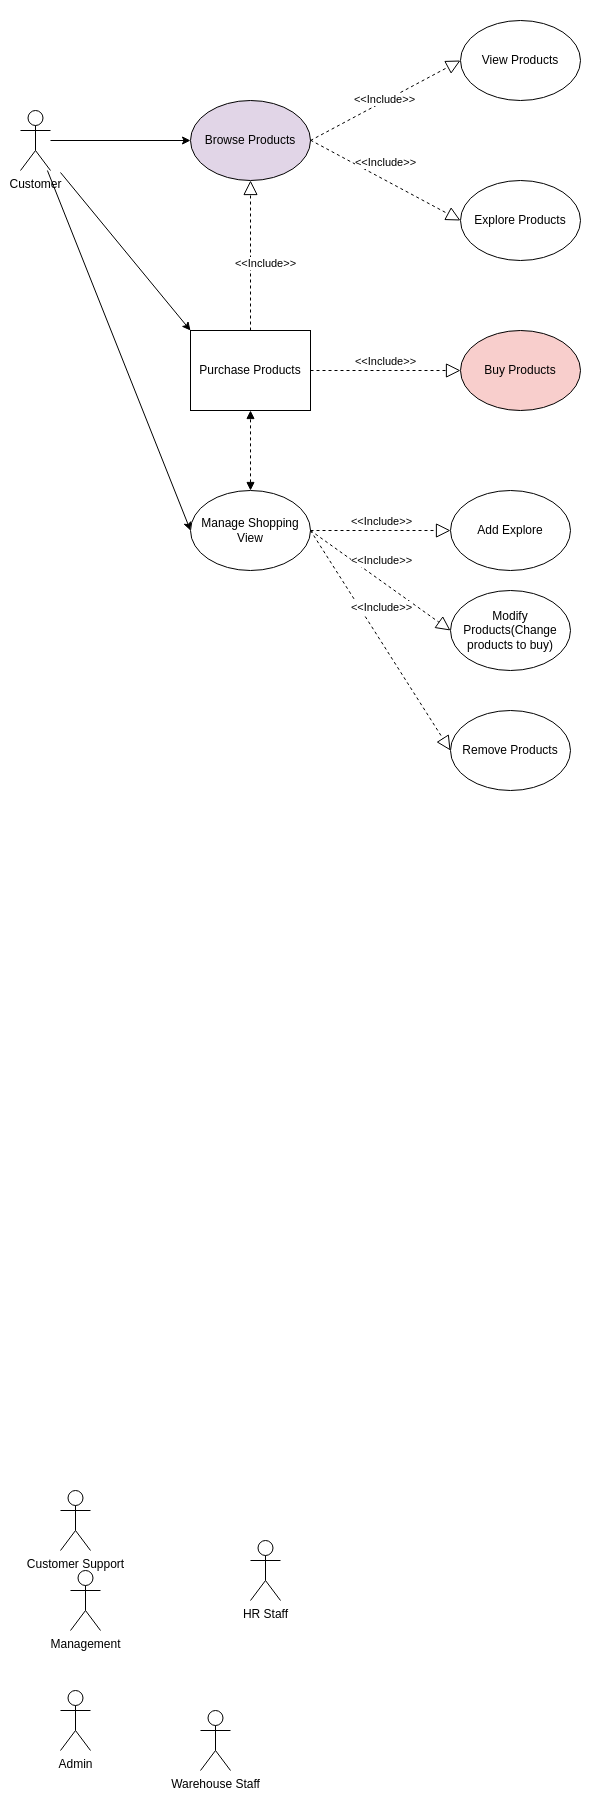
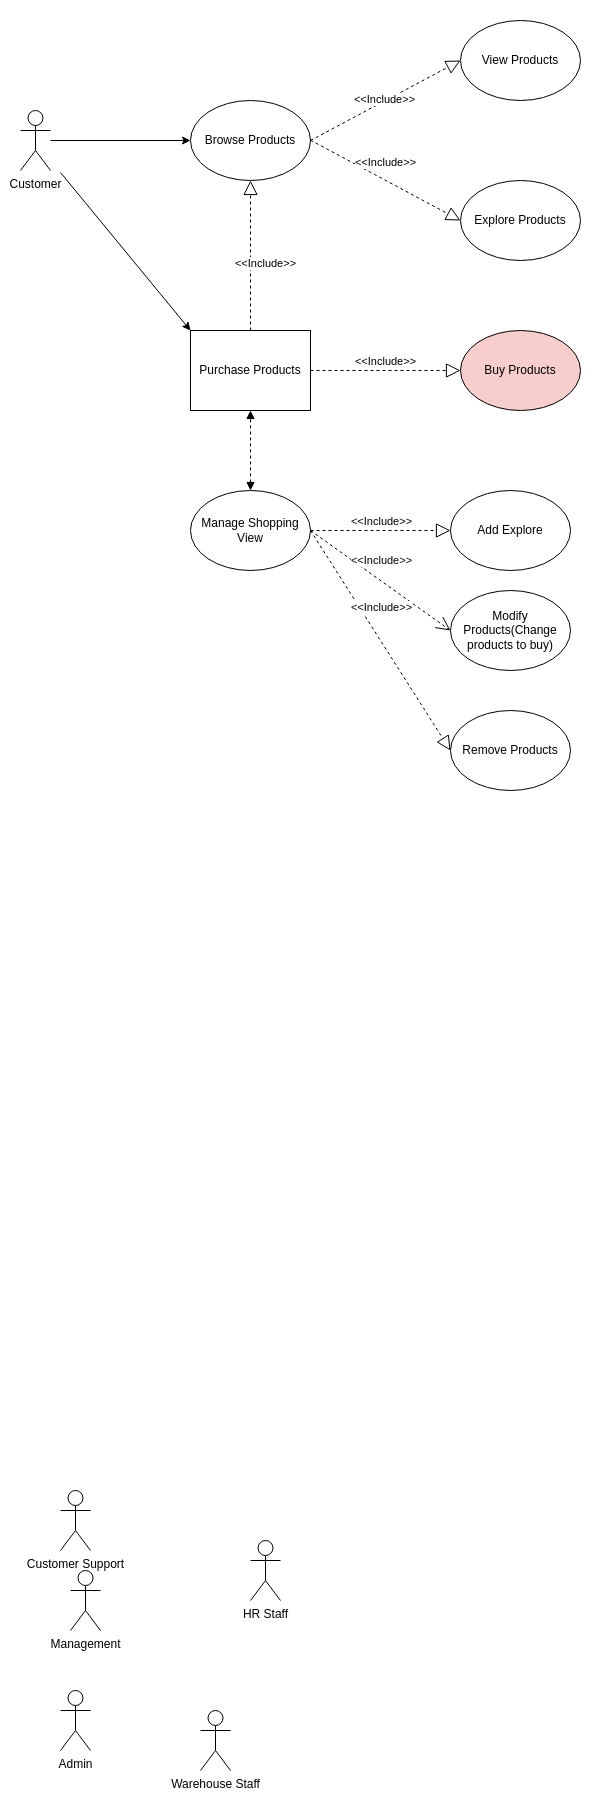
(251, 141) -> (251, 141)
(118, 347) -> none
(437, 621) -> (443, 625)
